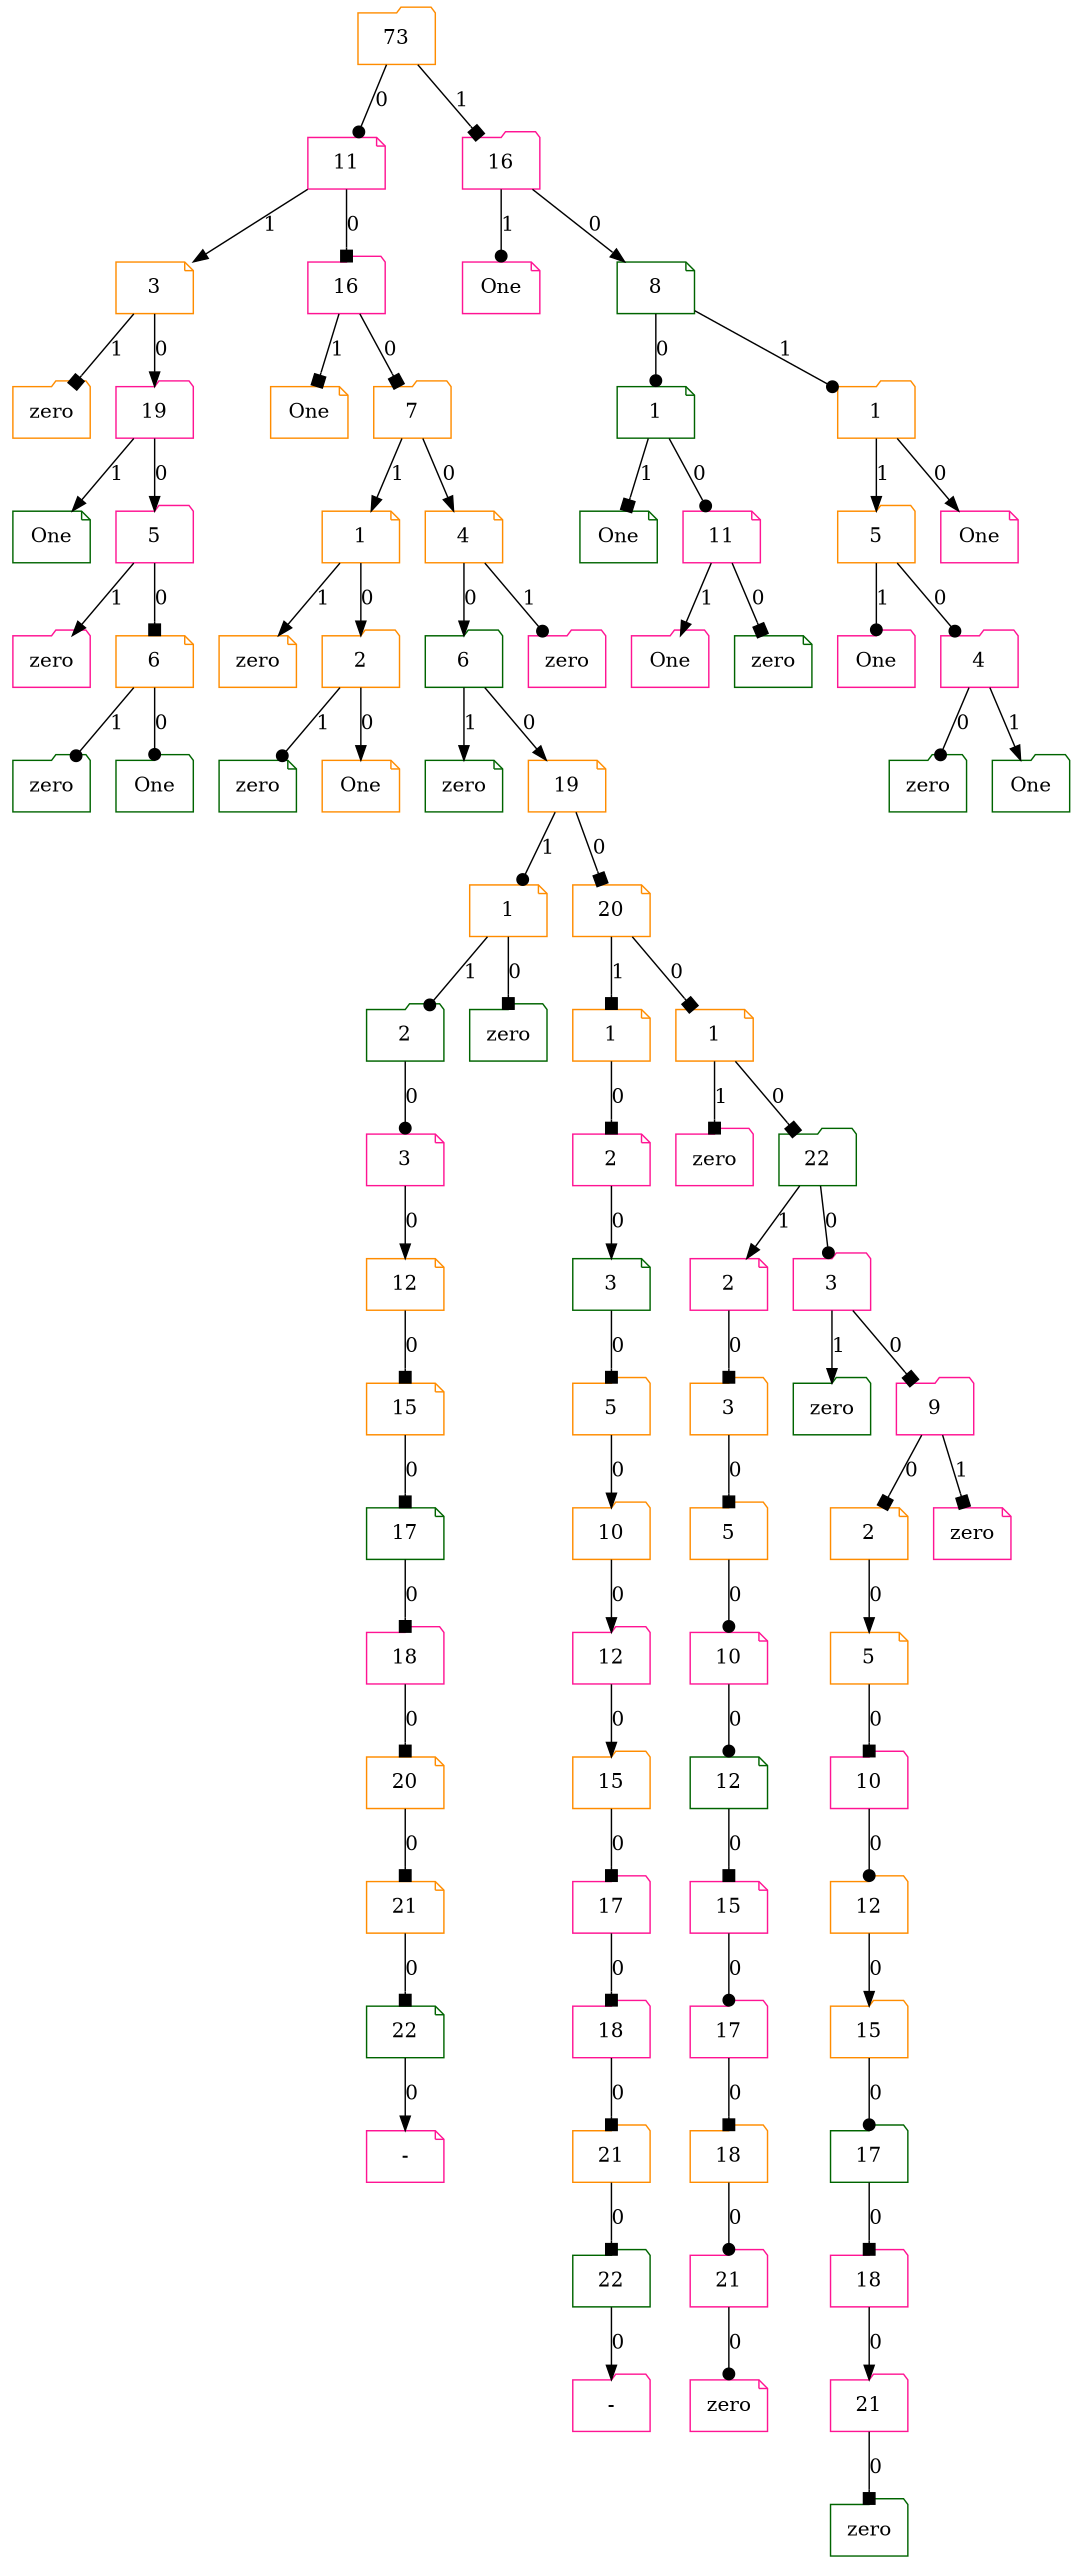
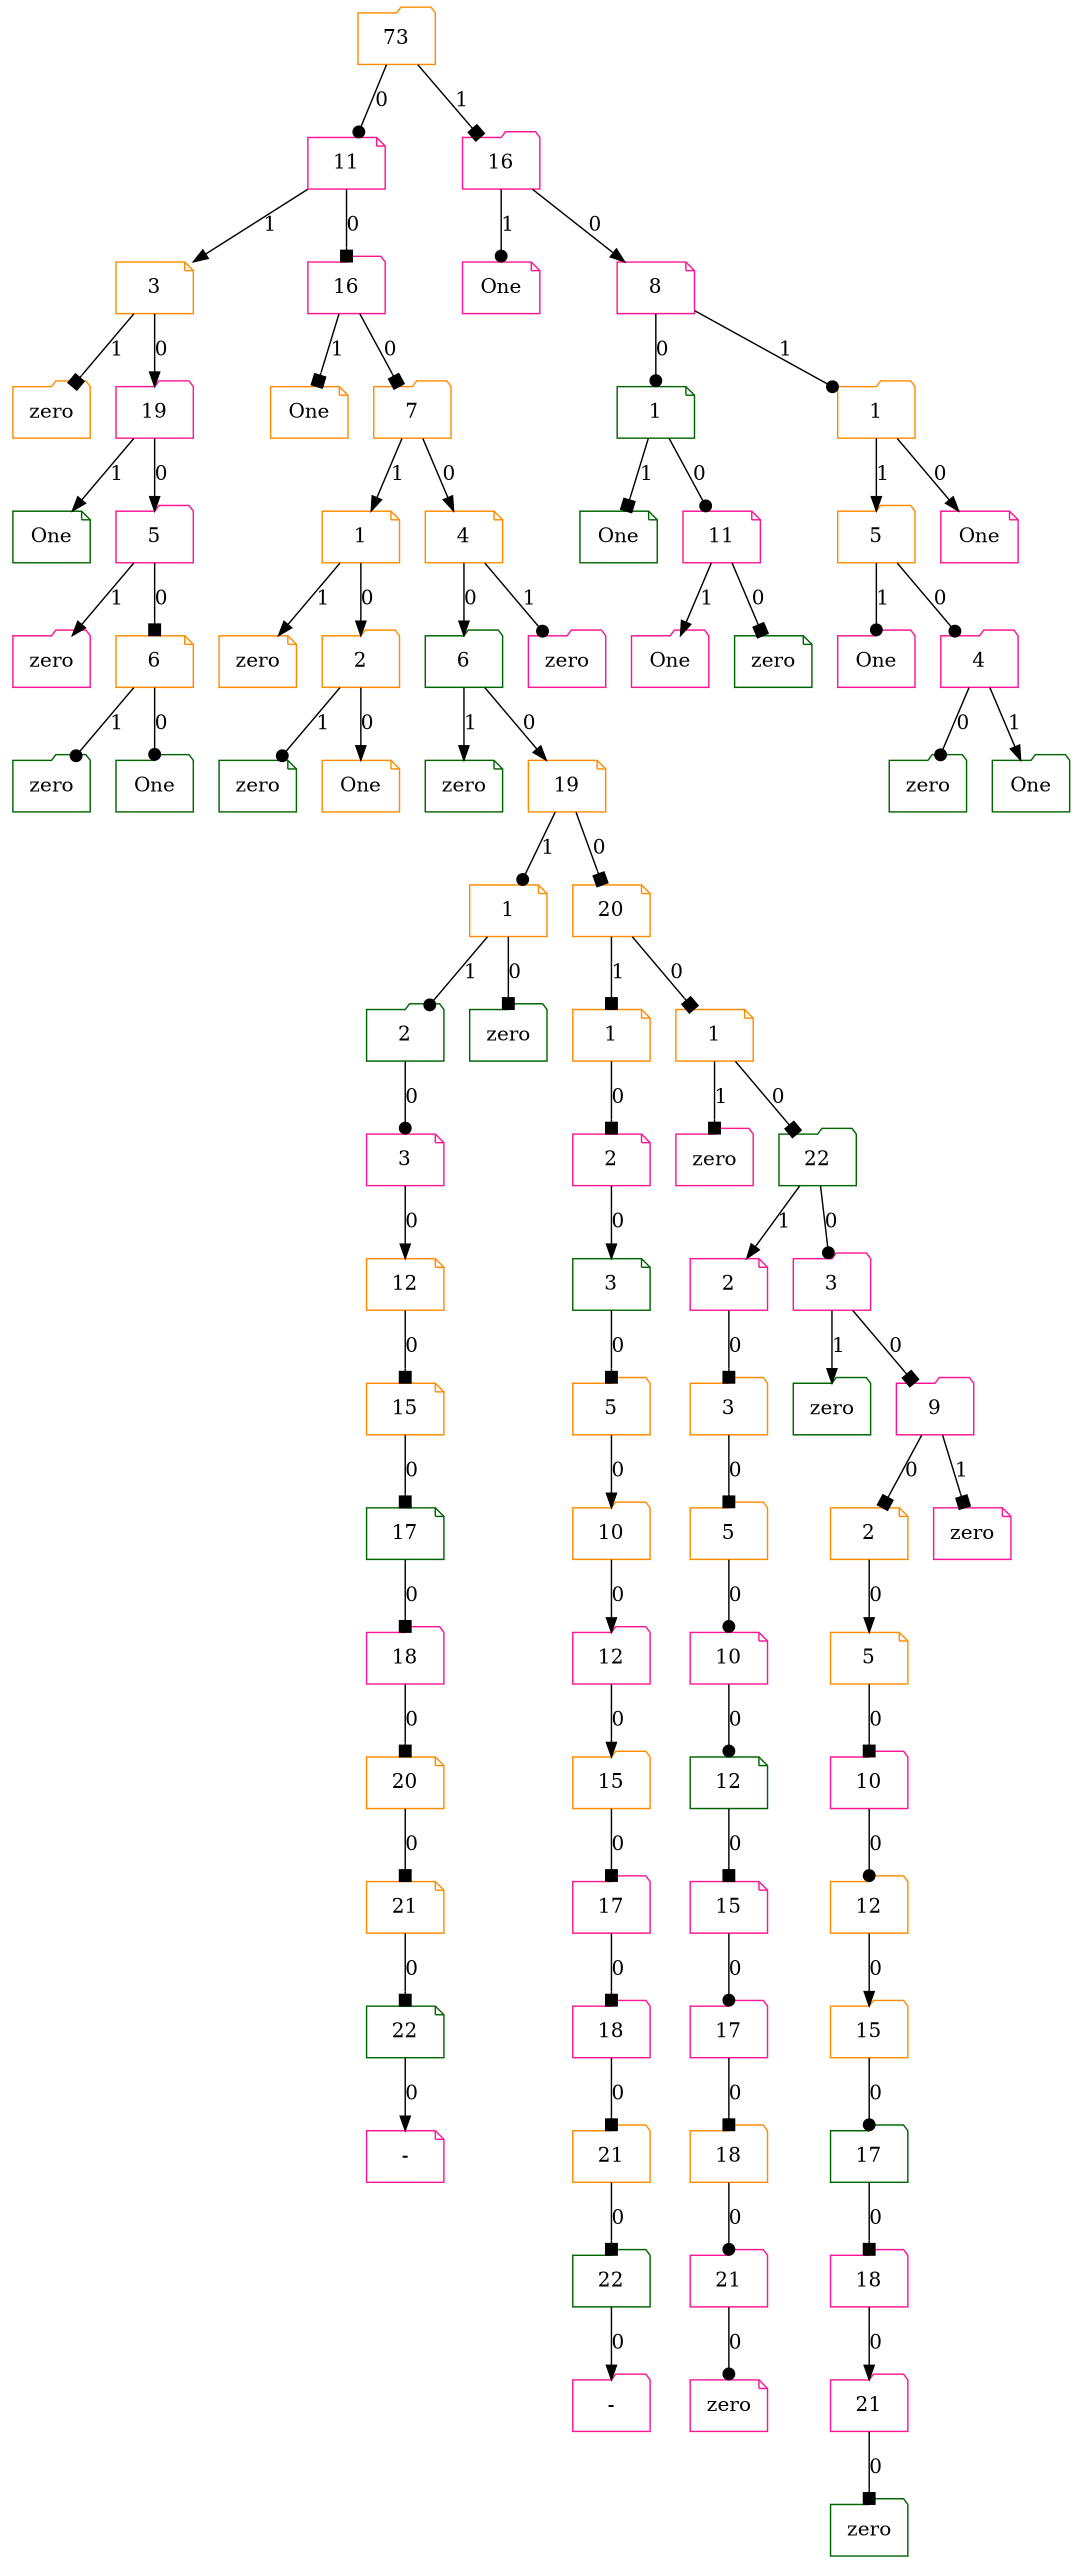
(656, 288) -> (656, 288)
